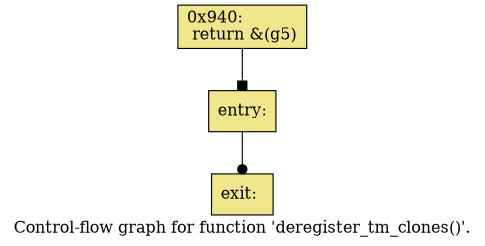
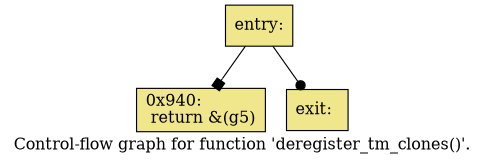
(242, 64) -> (234, 62)
